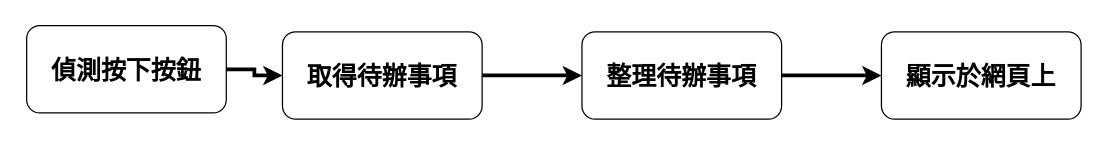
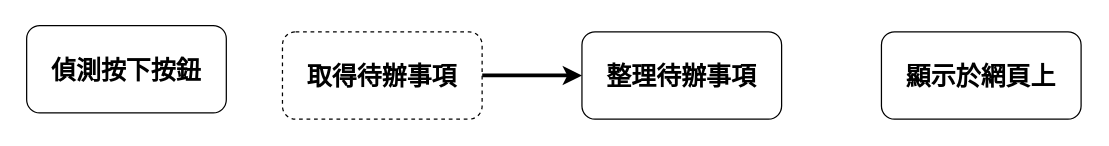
(250, 69) -> none
(382, 76) -> (382, 76)
(825, 76) -> none
